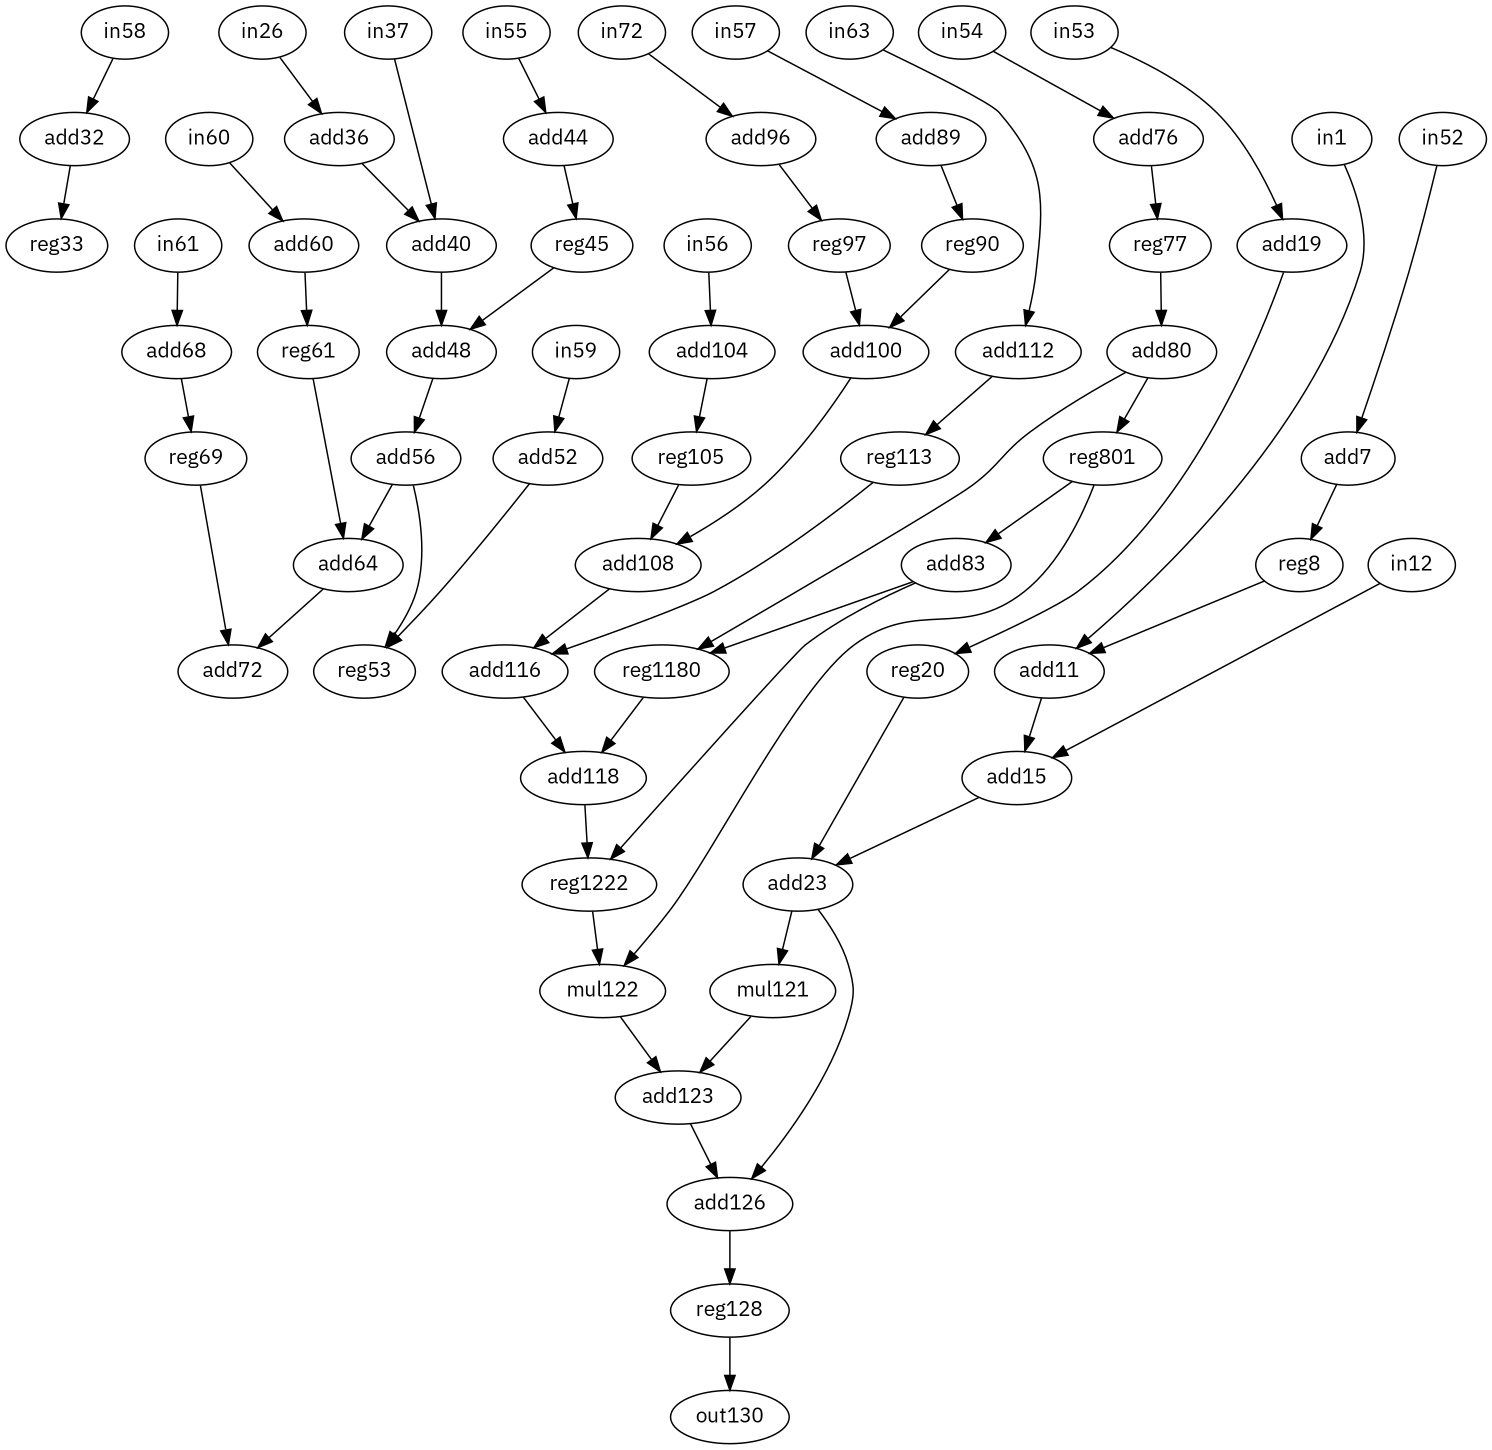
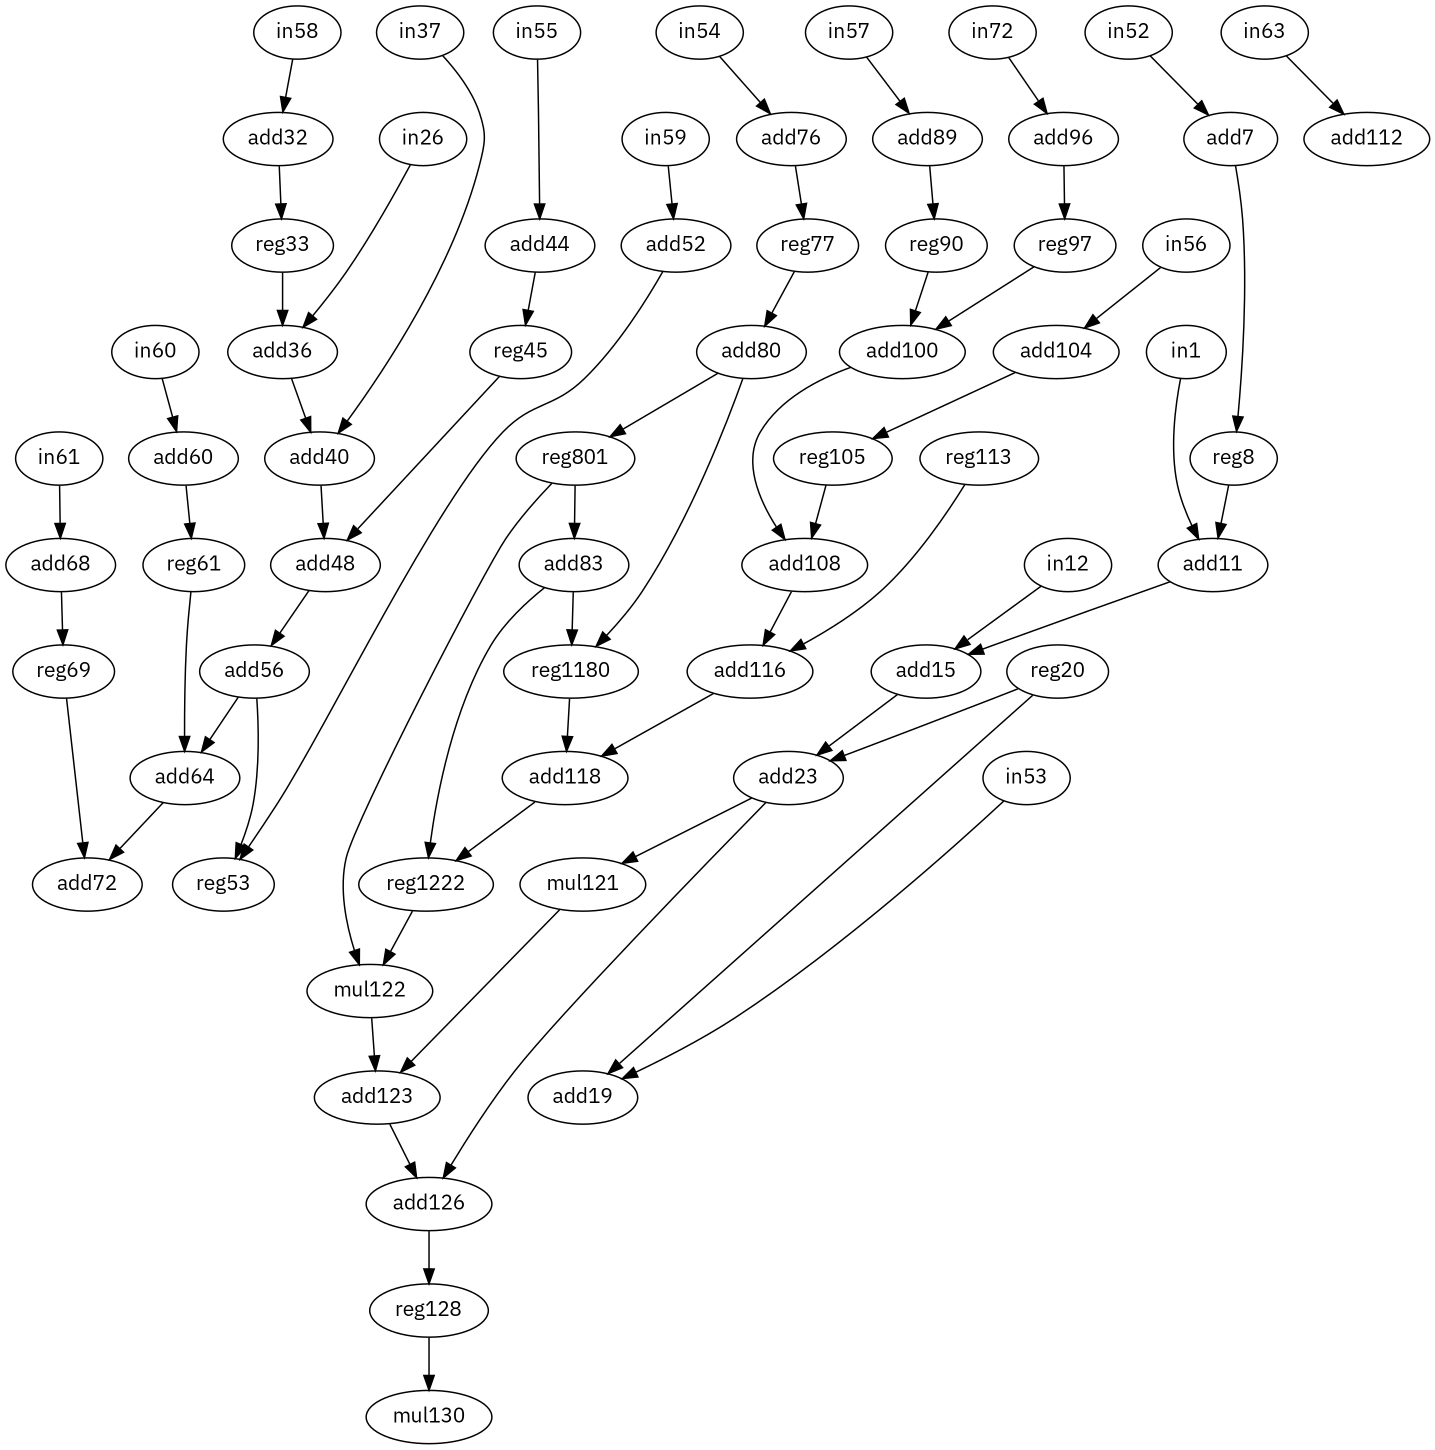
none -> (283, 292)
(965, 401) -> none
(1168, 497) -> (826, 879)
(730, 1417) -> (429, 1417)
